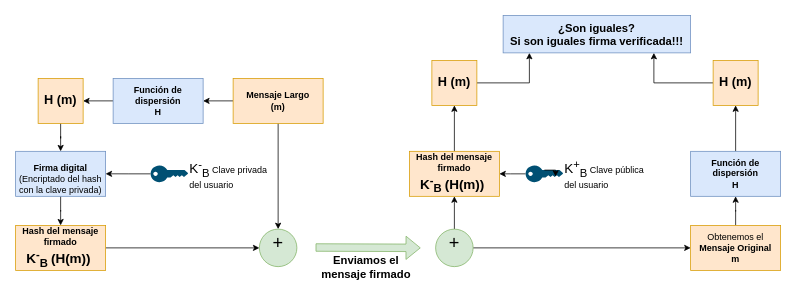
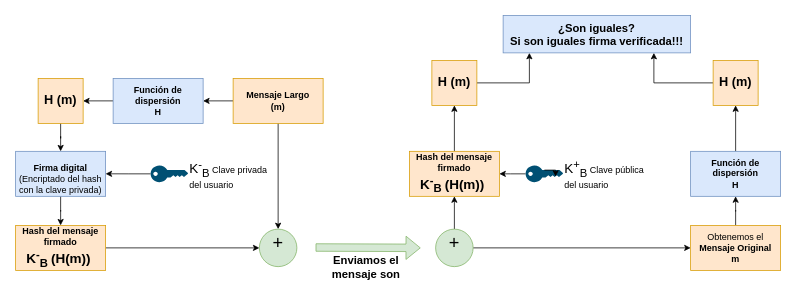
(366, 267) -> (366, 267)
